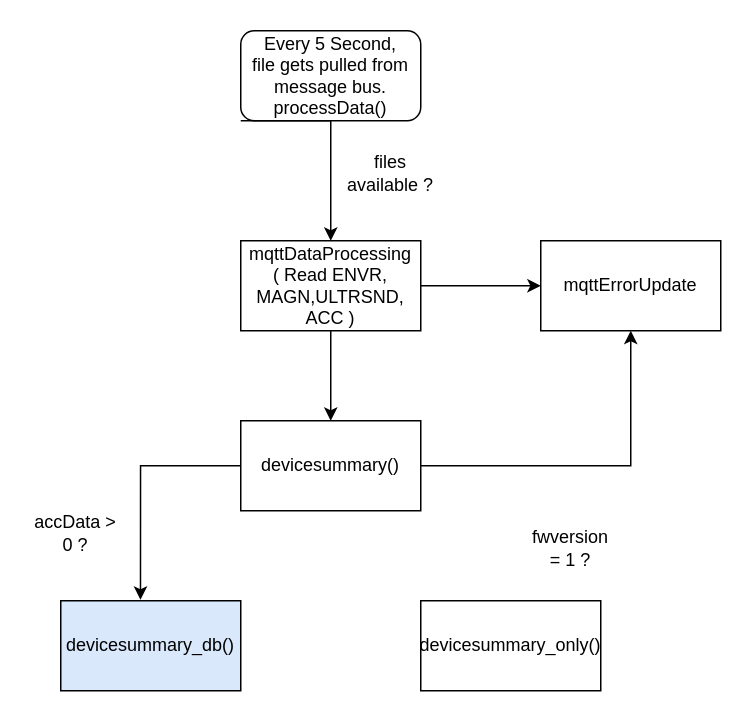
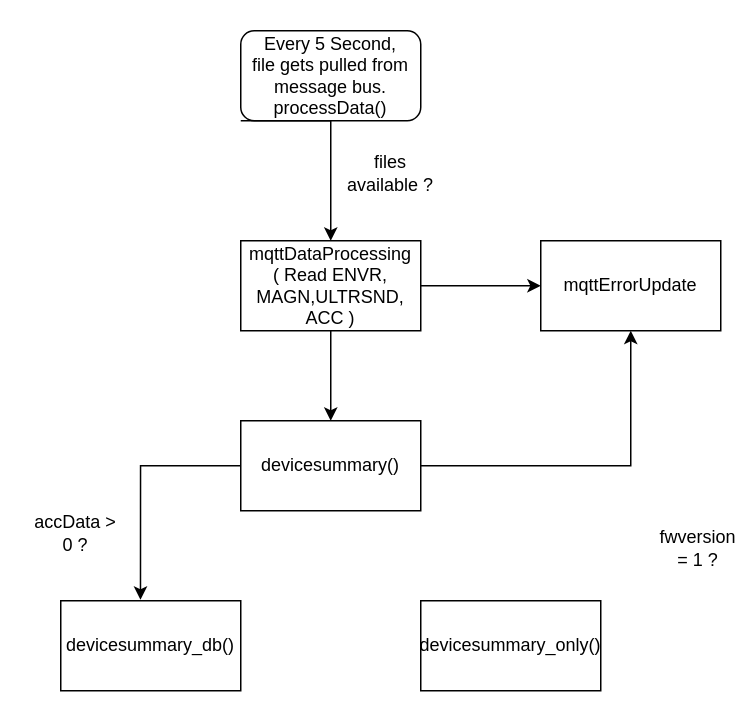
(571, 548) -> (698, 548)
(151, 646) -> (151, 646)
